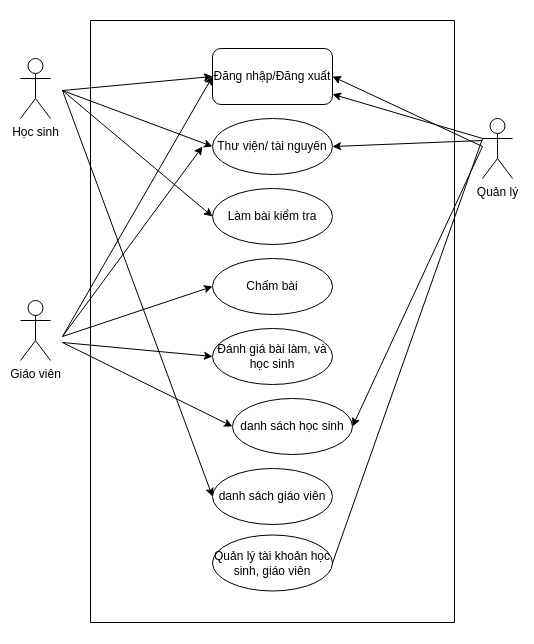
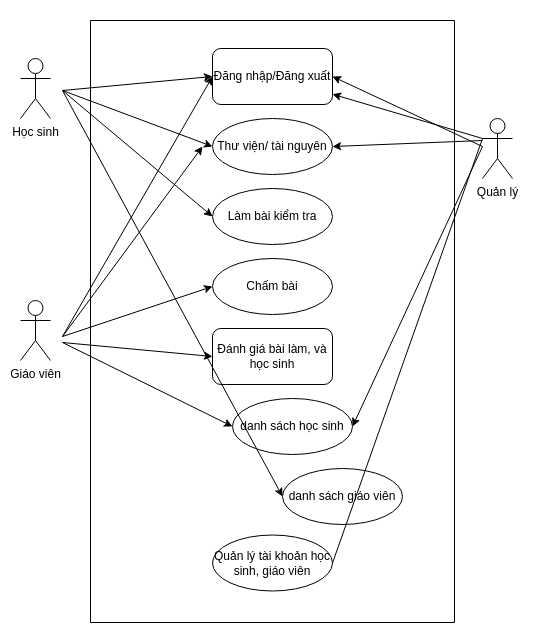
(273, 357) -> (273, 357)
(273, 497) -> (343, 497)
